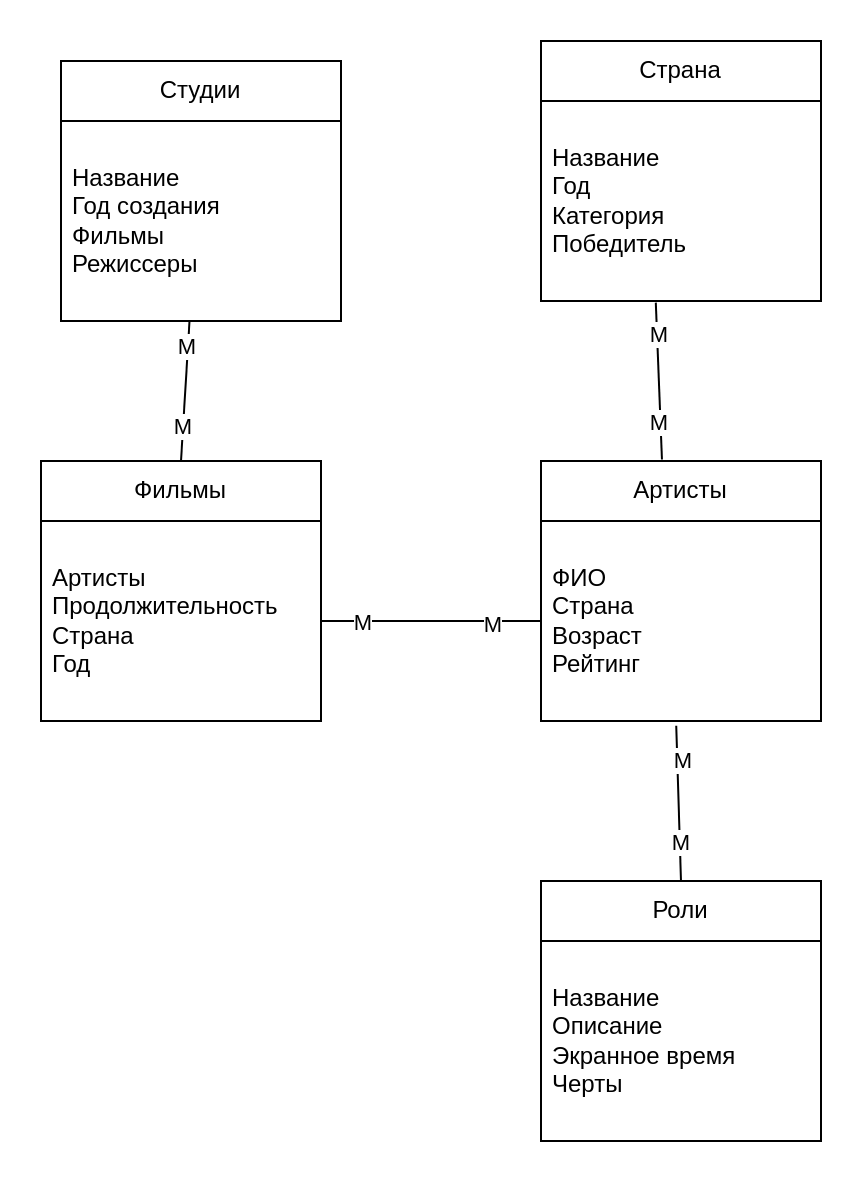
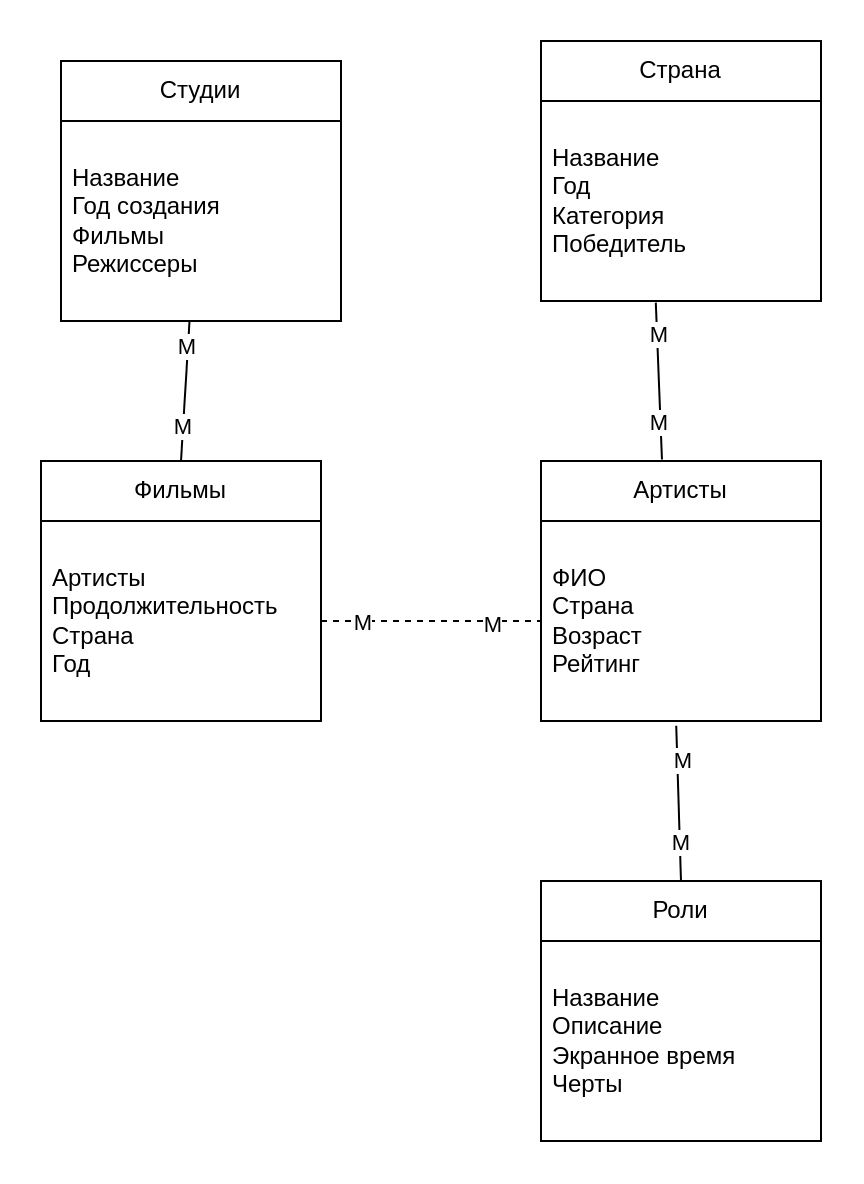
(429, 621) -> (429, 621)
